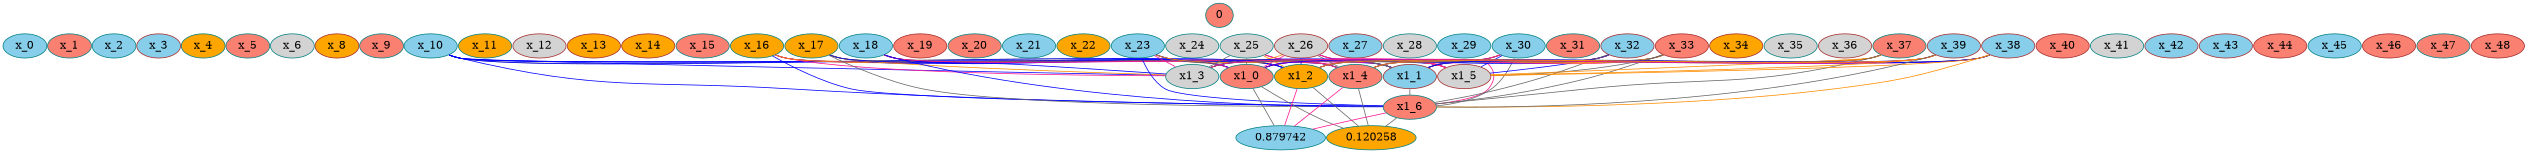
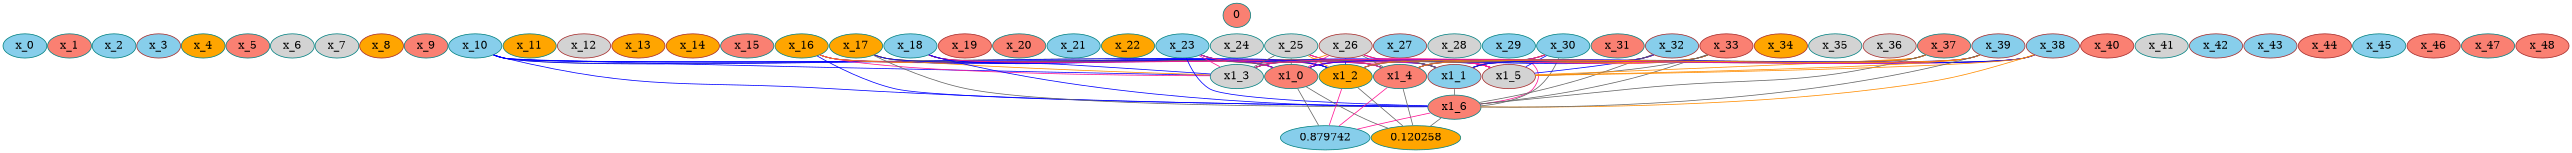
none -> (337, 46)
(1301, 61) -> (1346, 61)
